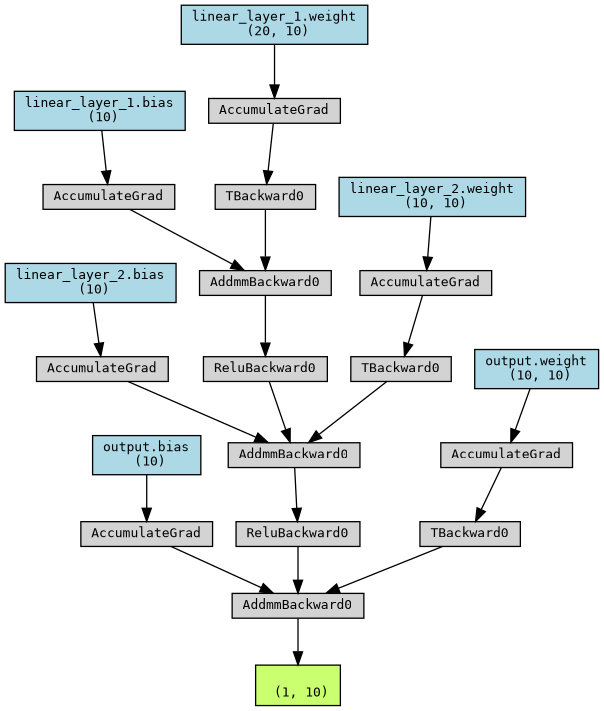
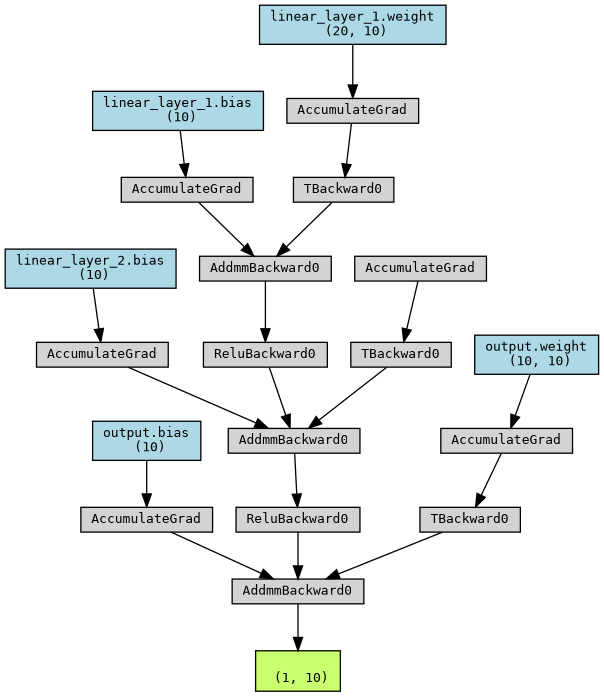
(432, 197) -> none
